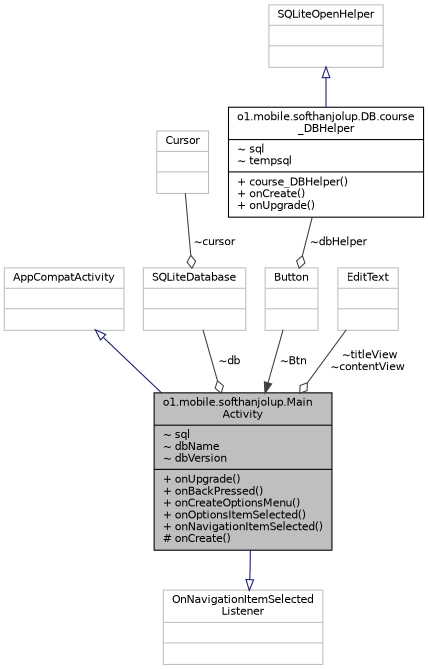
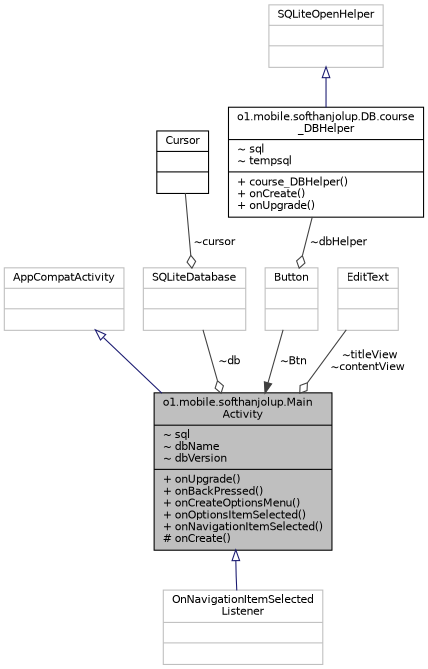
(183, 162) -> (183, 162)
(250, 565) -> (236, 576)
